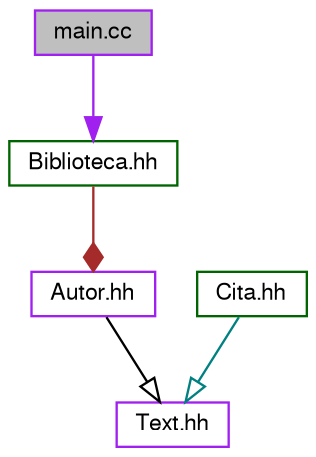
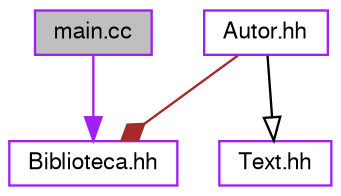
(93, 163) -> (93, 163)
(93, 215) -> (191, 90)
(252, 294) -> none
